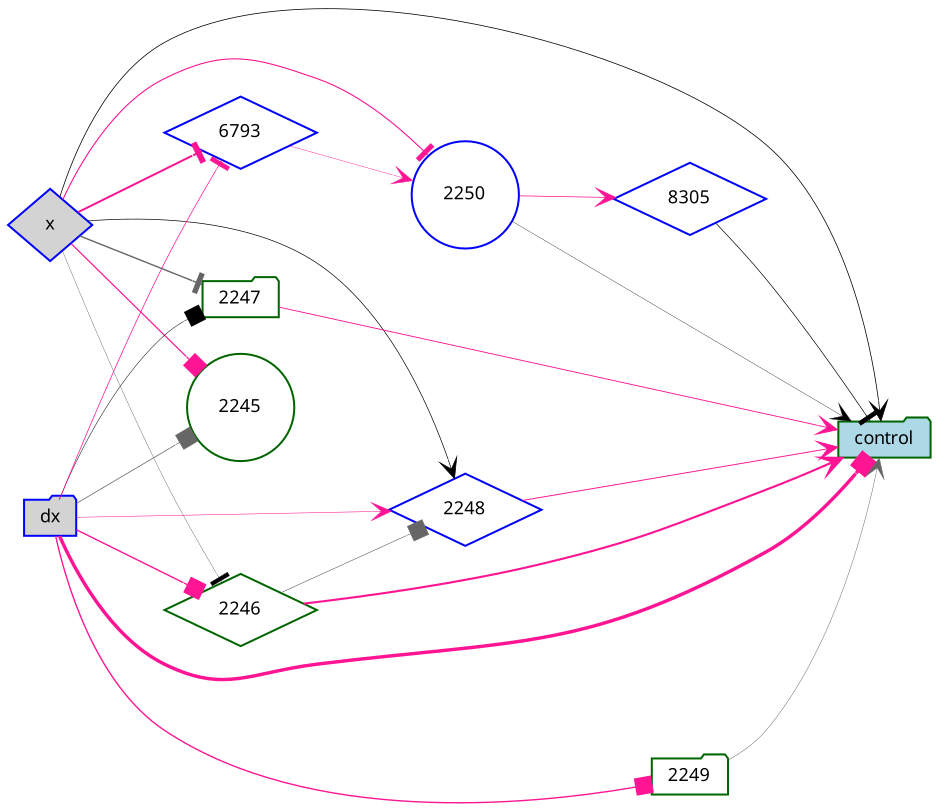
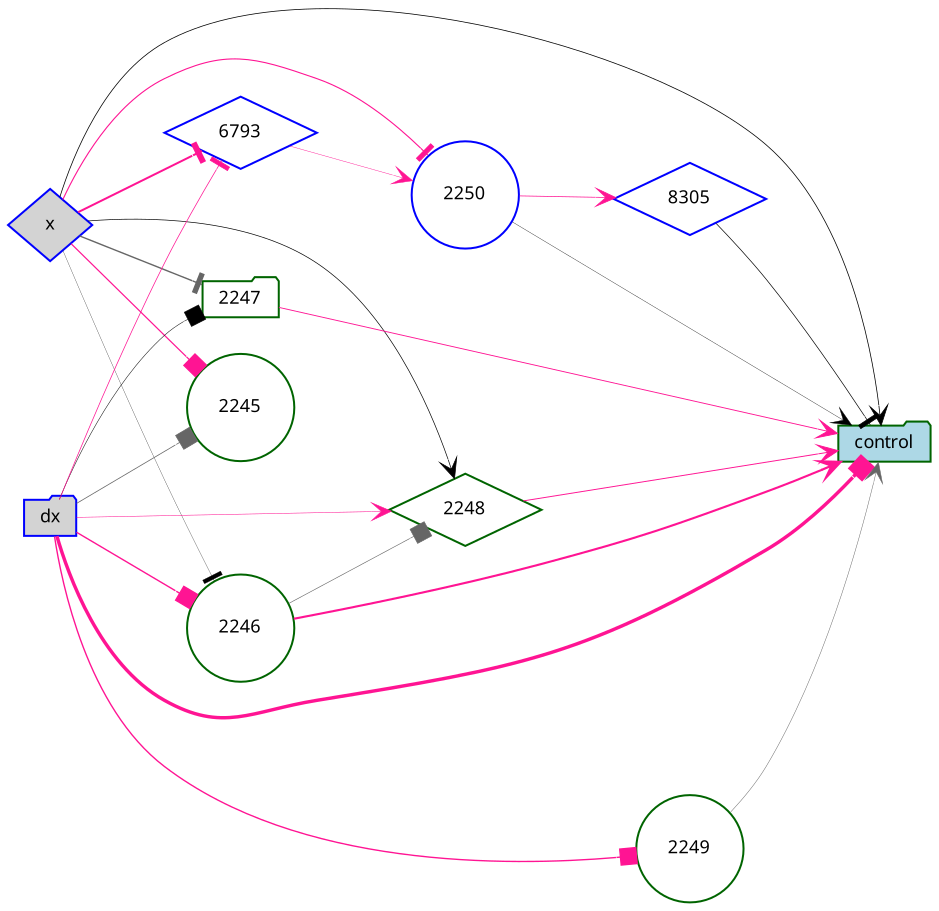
(465, 510) -> (465, 510)
(241, 610) -> (241, 628)
(690, 776) -> (690, 849)
